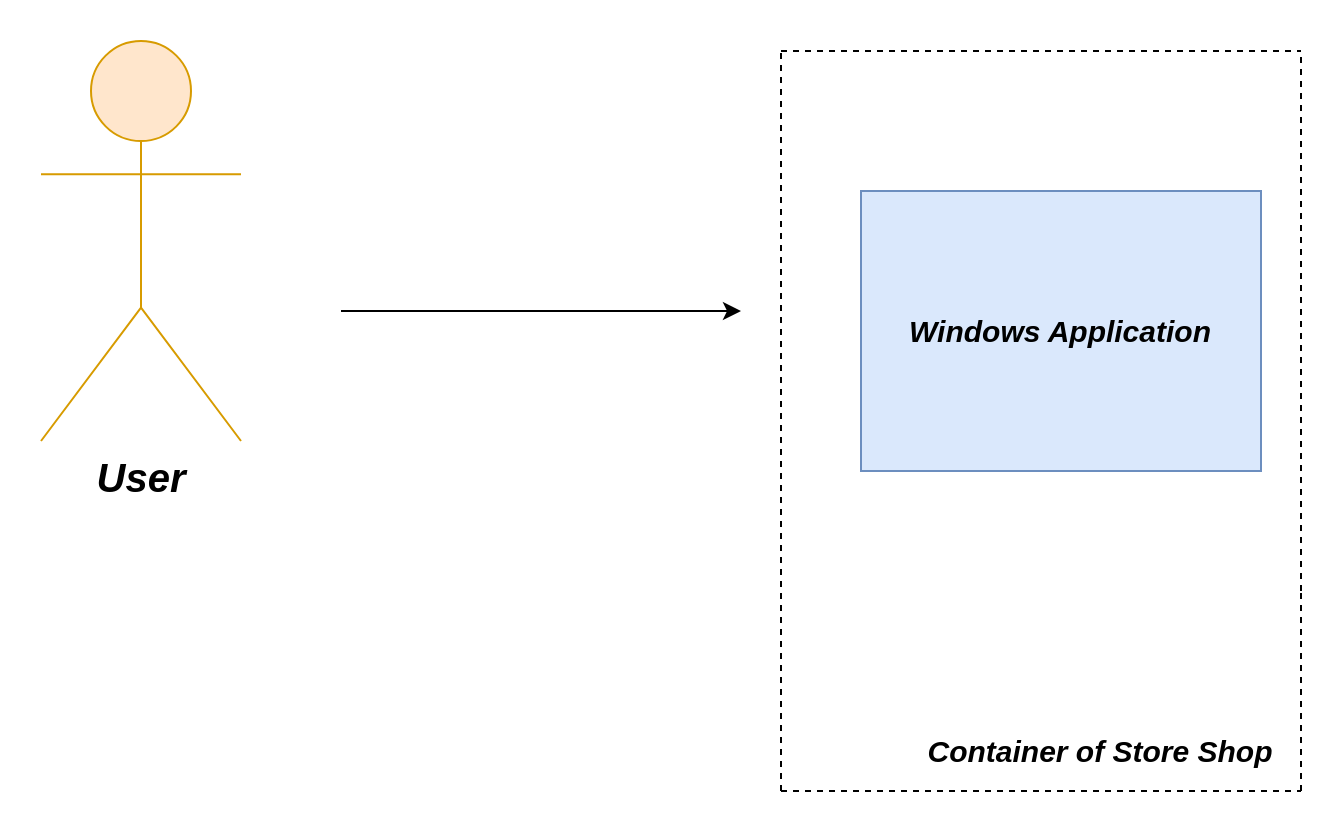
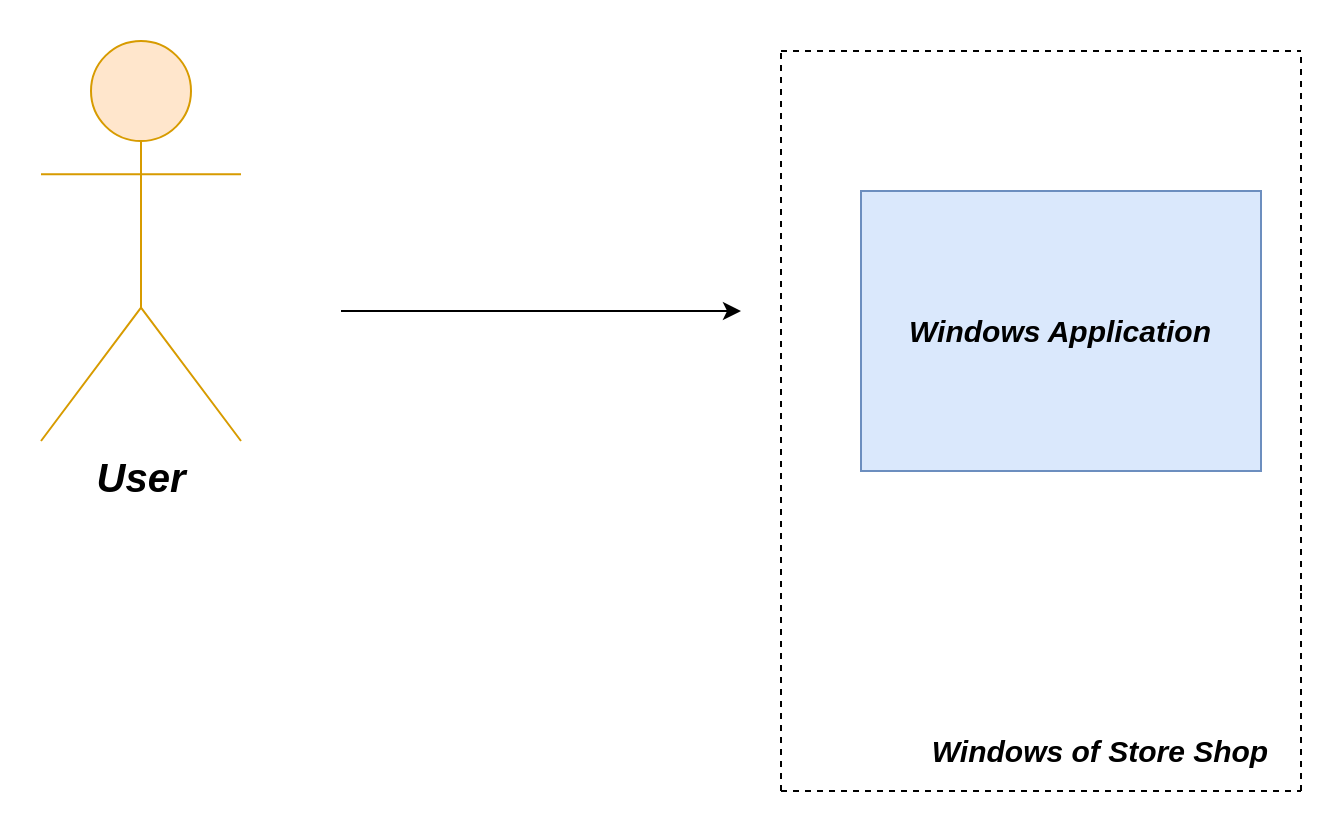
(1101, 751) -> (1101, 751)
